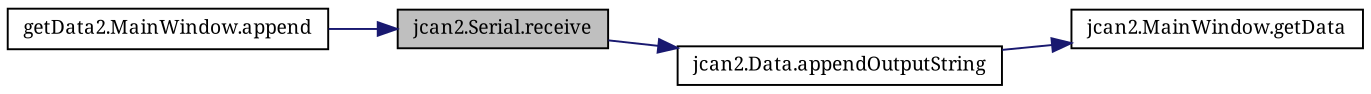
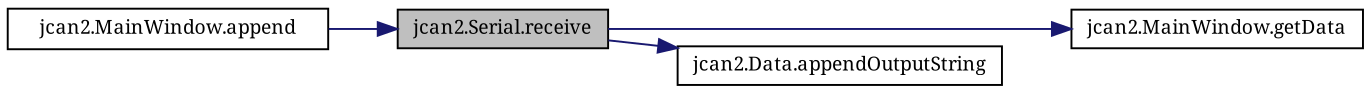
(168, 29) -> (168, 29)
(1027, 47) -> (830, 29)
